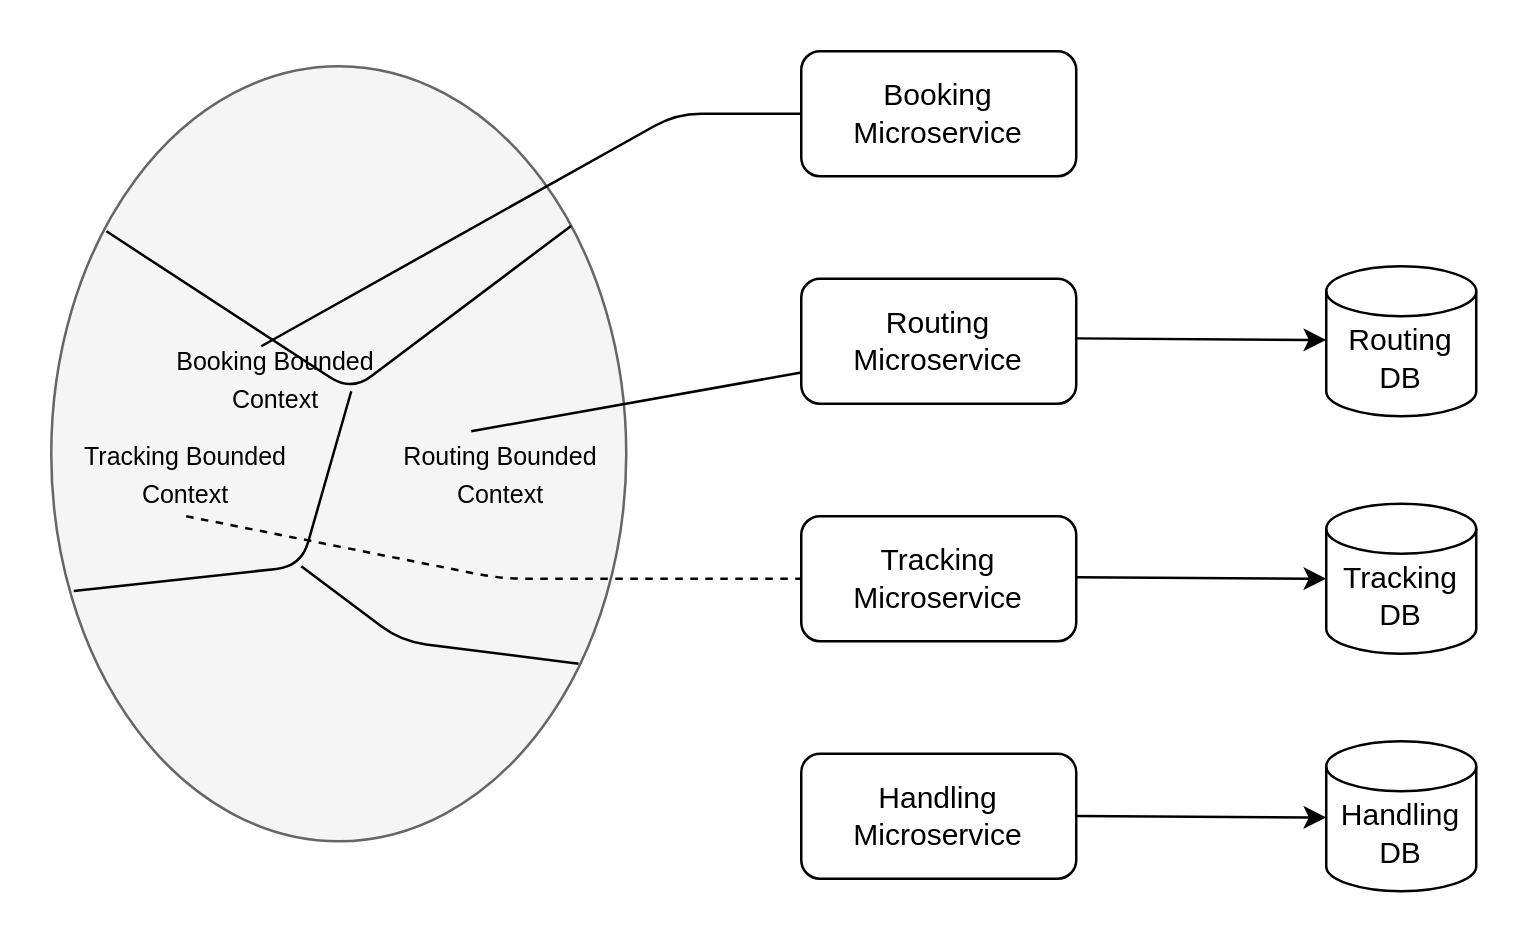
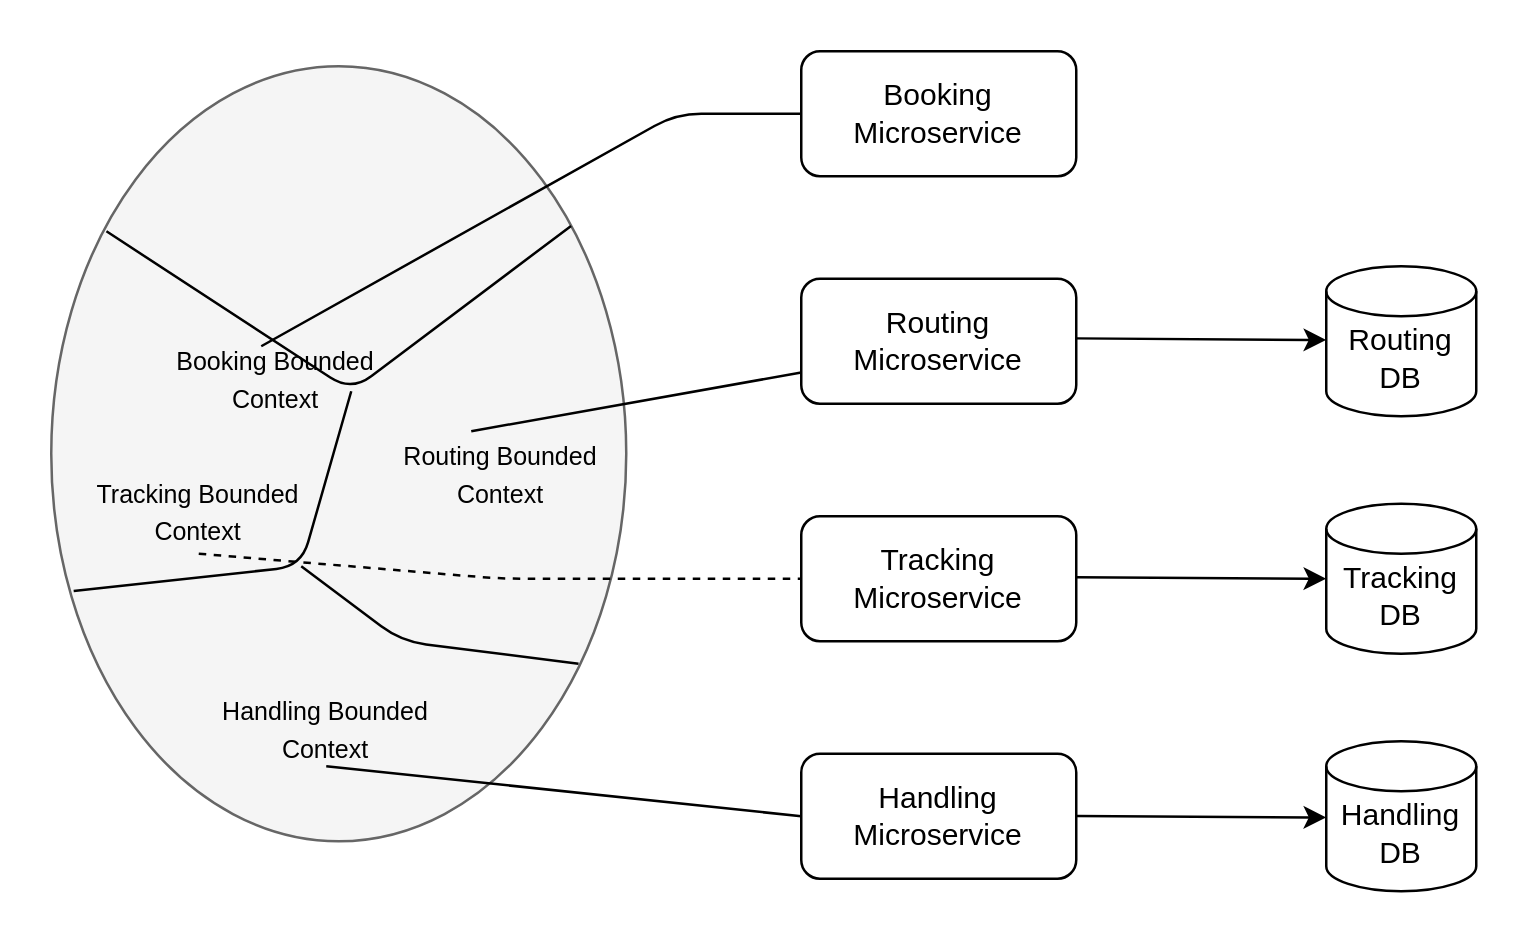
(186, 473) -> (199, 510)
none -> (326, 729)
none -> (563, 791)
